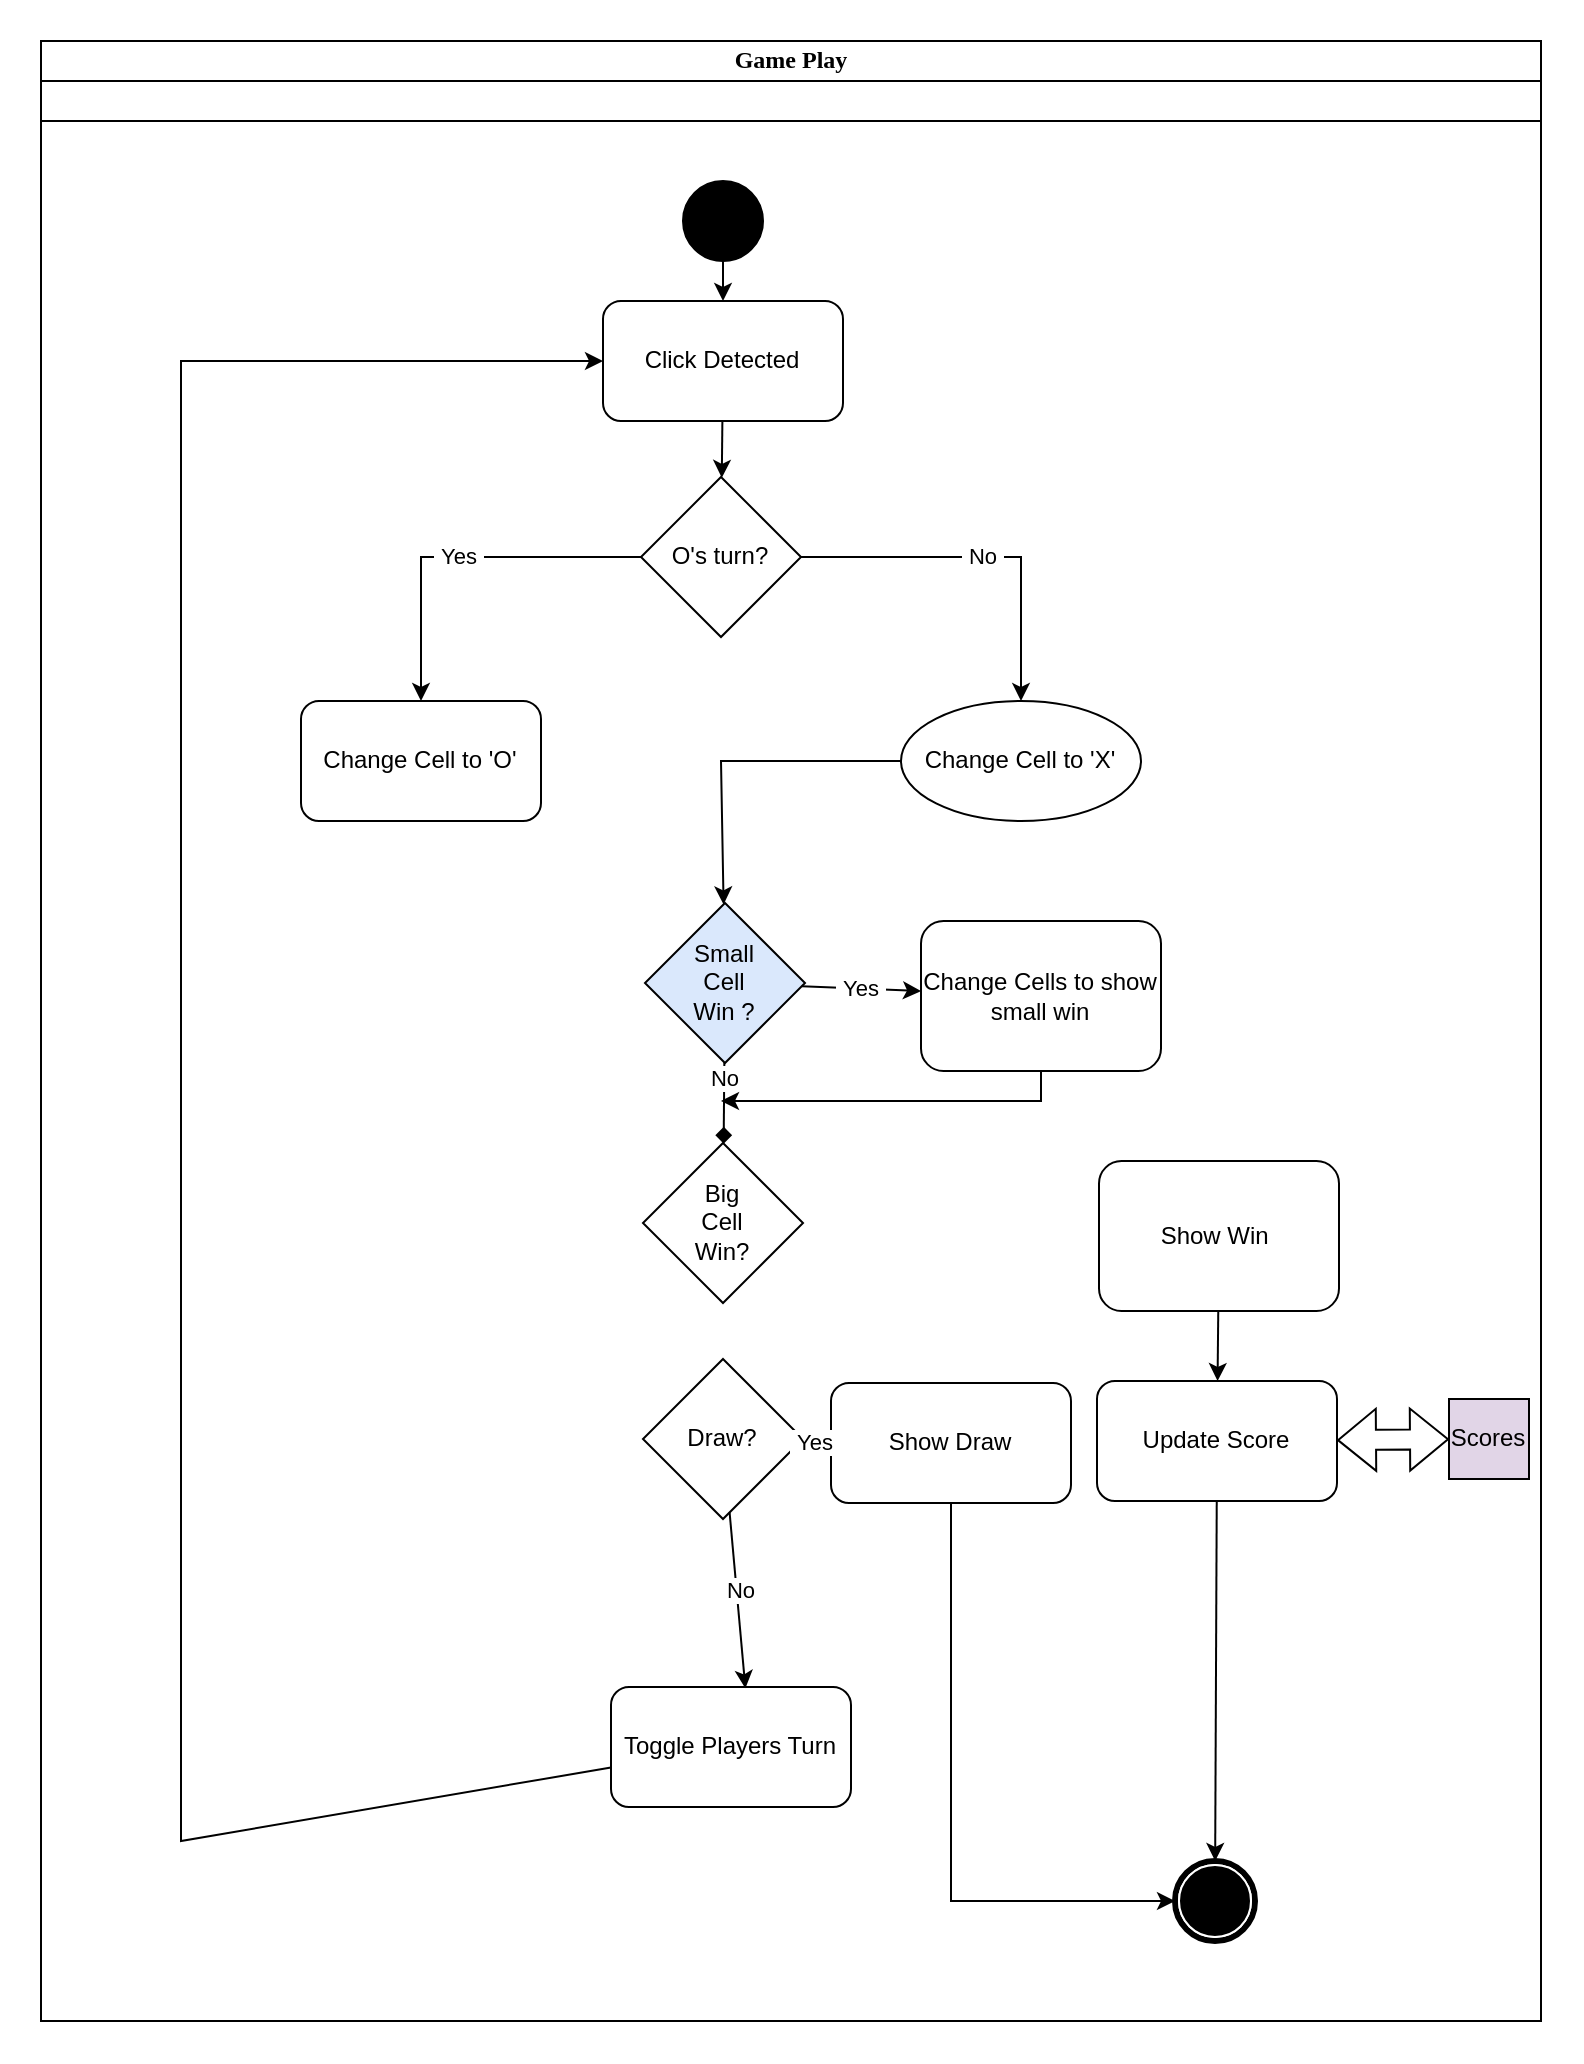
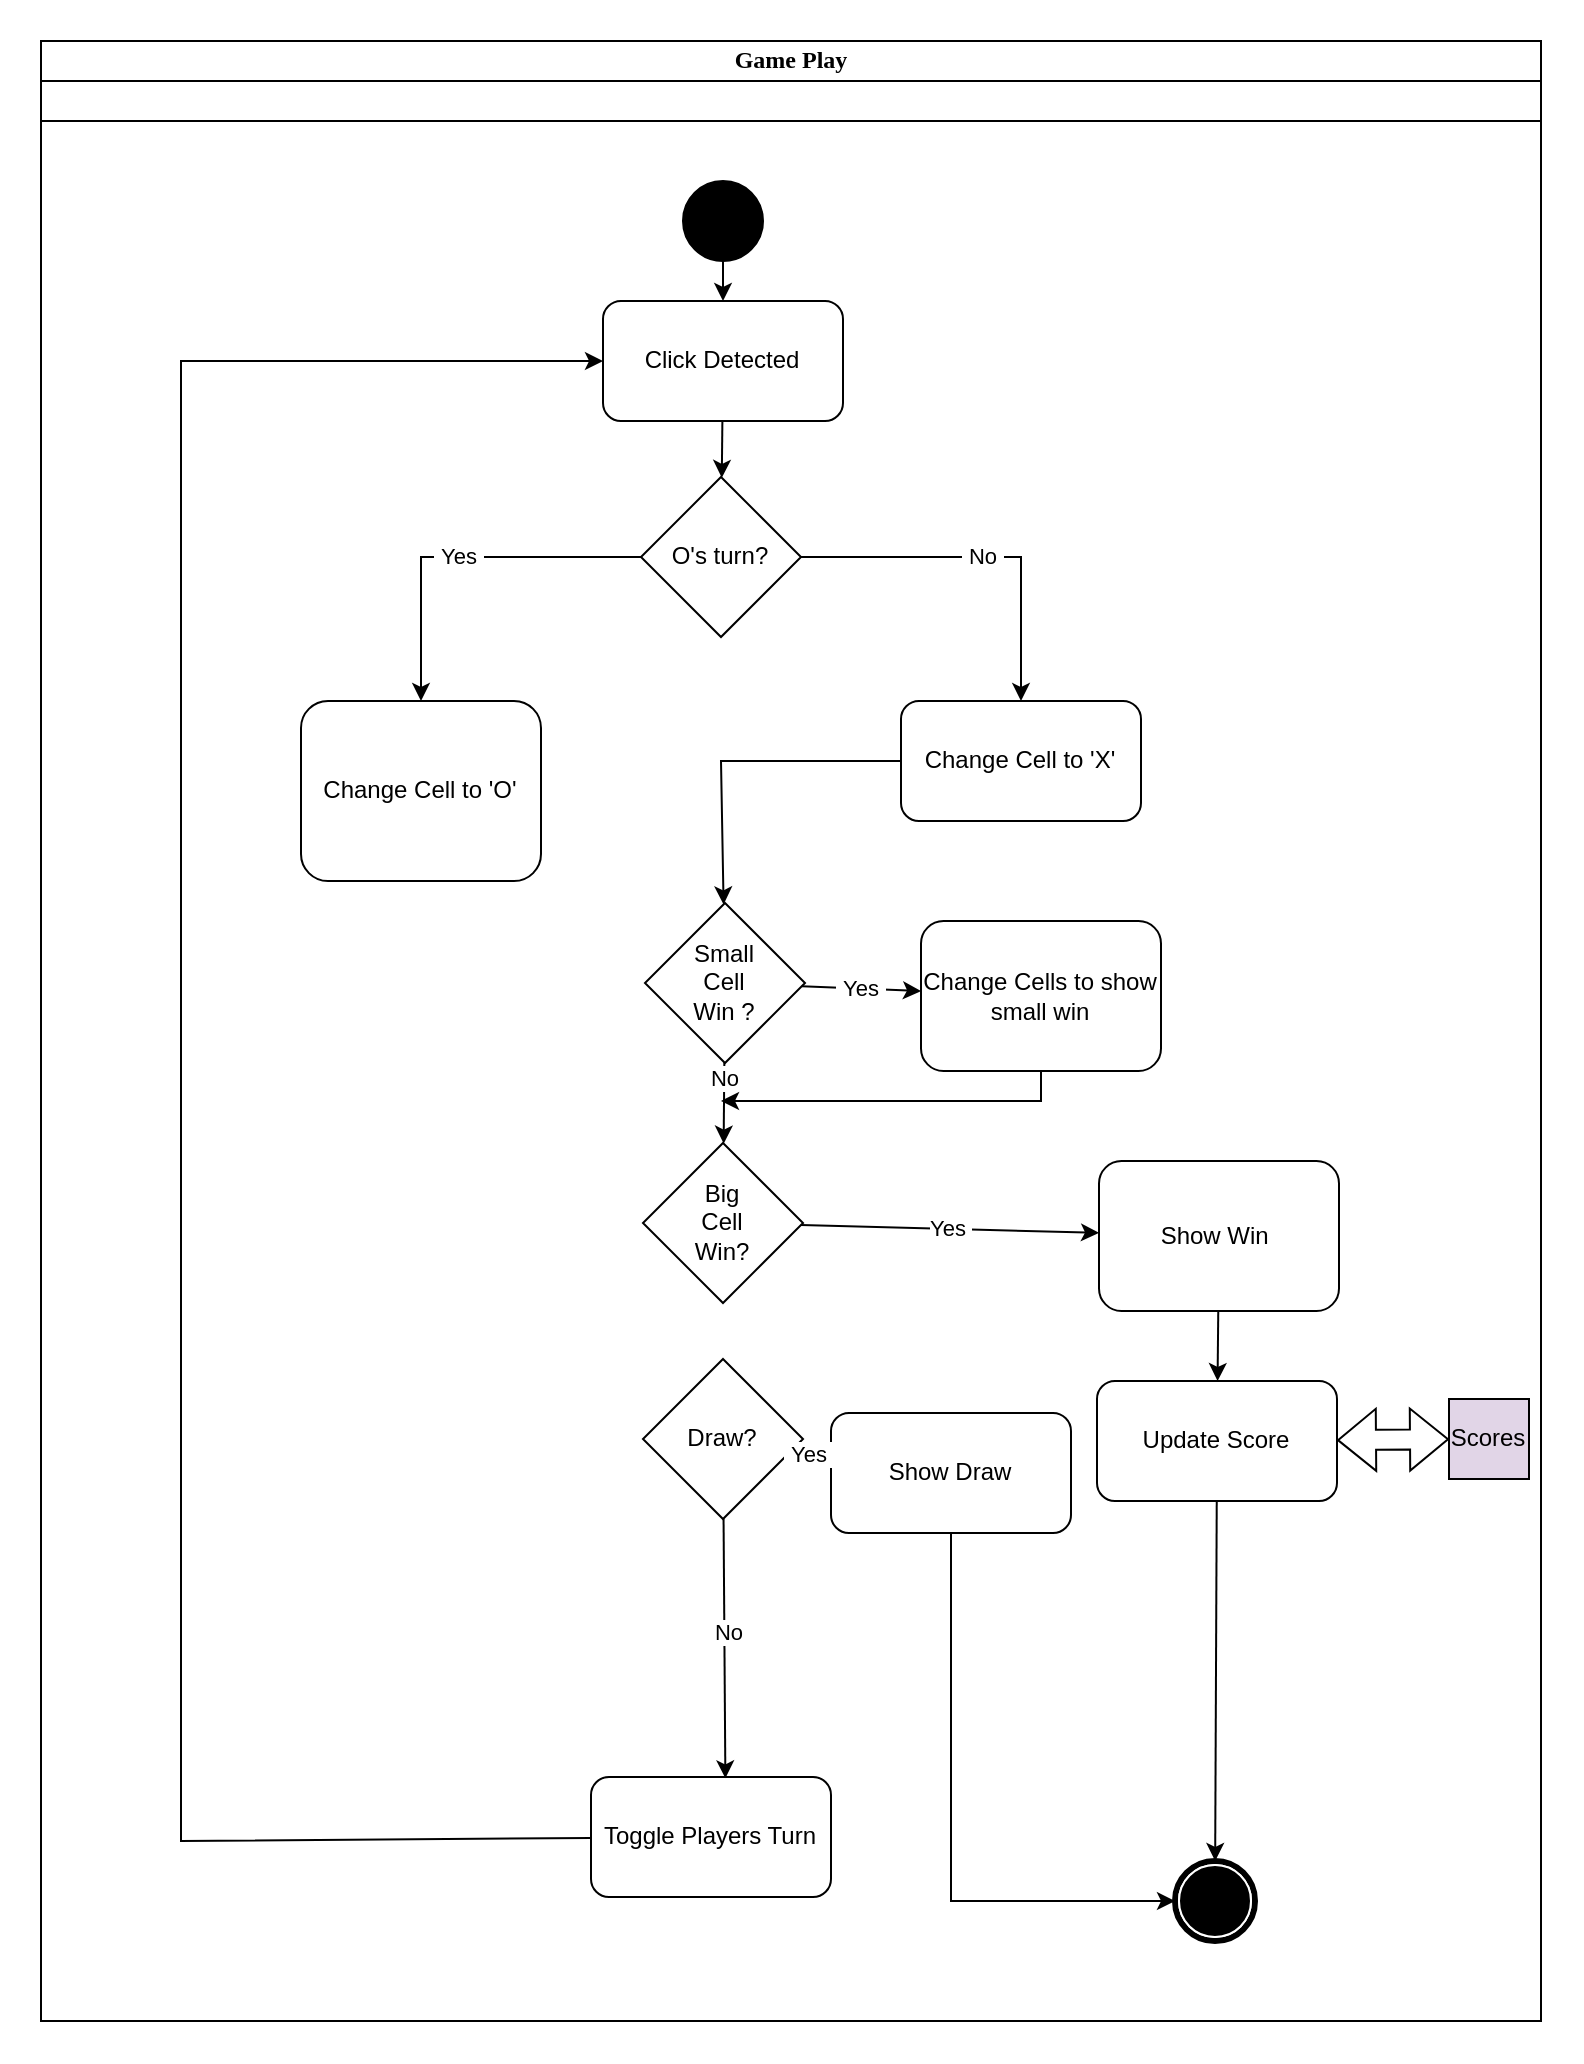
(421, 761) -> (421, 791)
(1021, 761) -> (1021, 761)
(725, 983) -> (725, 983)
(724, 1127) -> (724, 1128)
none -> (943, 1229)
(951, 1443) -> (951, 1473)
(731, 1747) -> (711, 1837)
